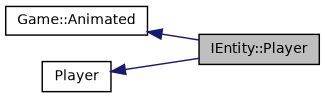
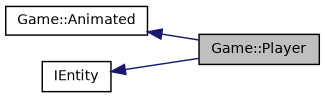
(259, 49) -> (259, 49)
(77, 77) -> (77, 77)
